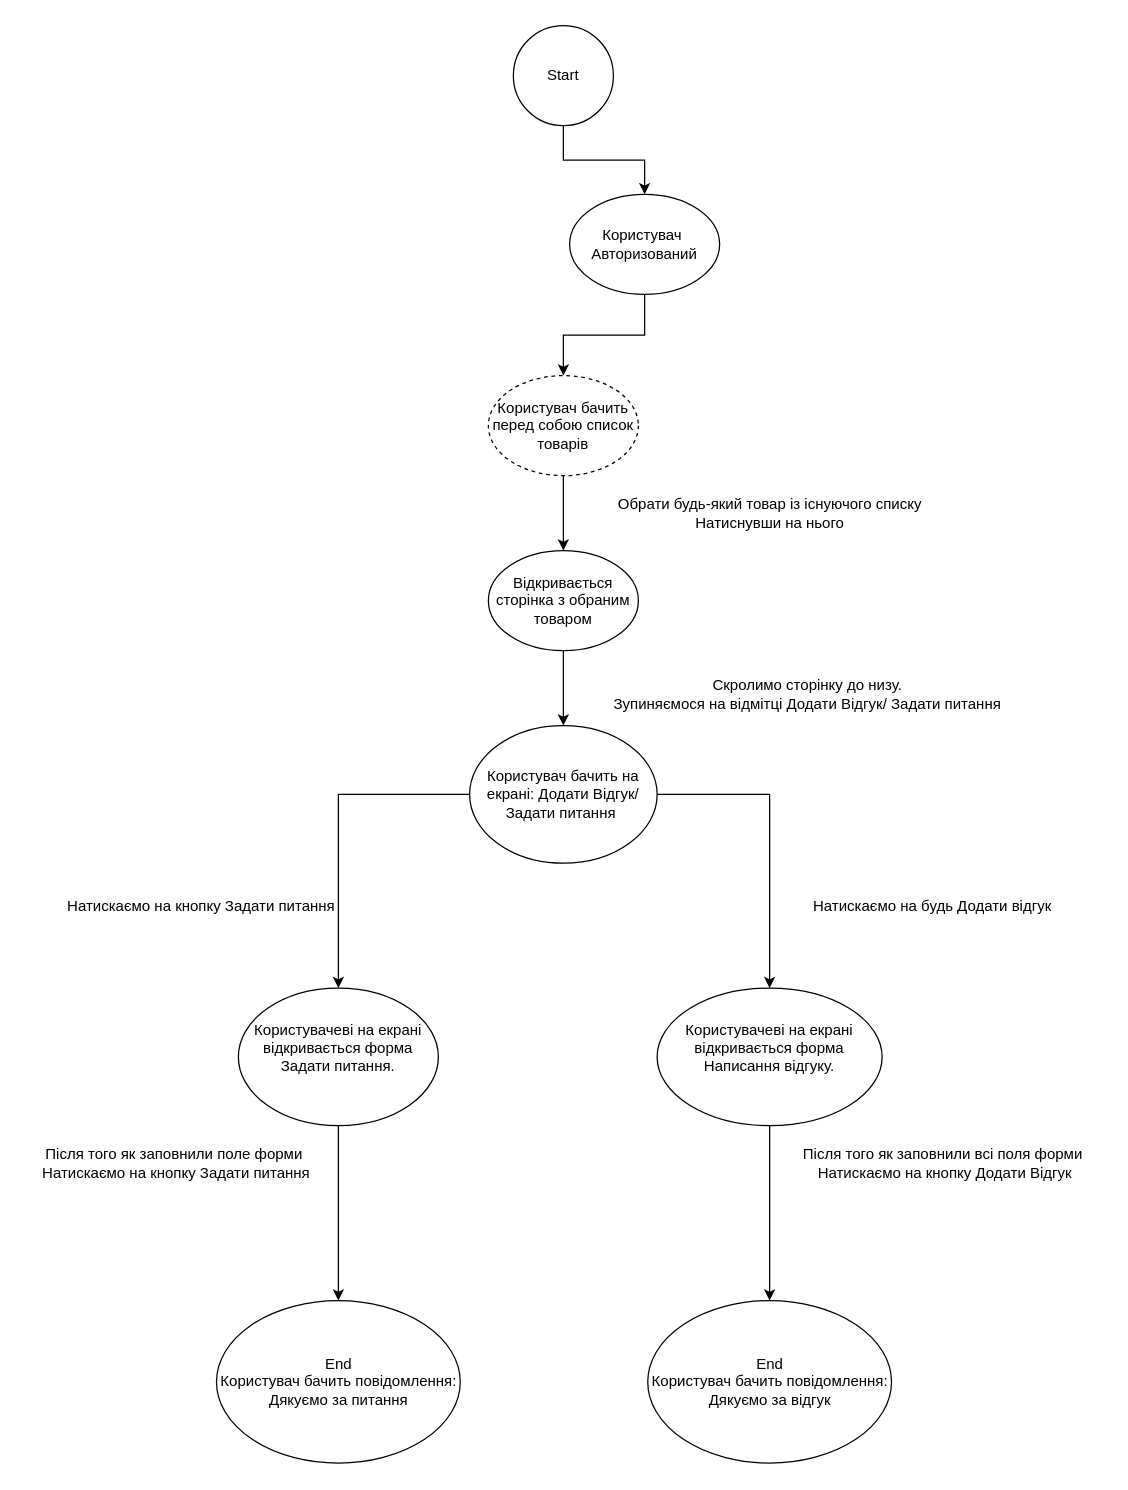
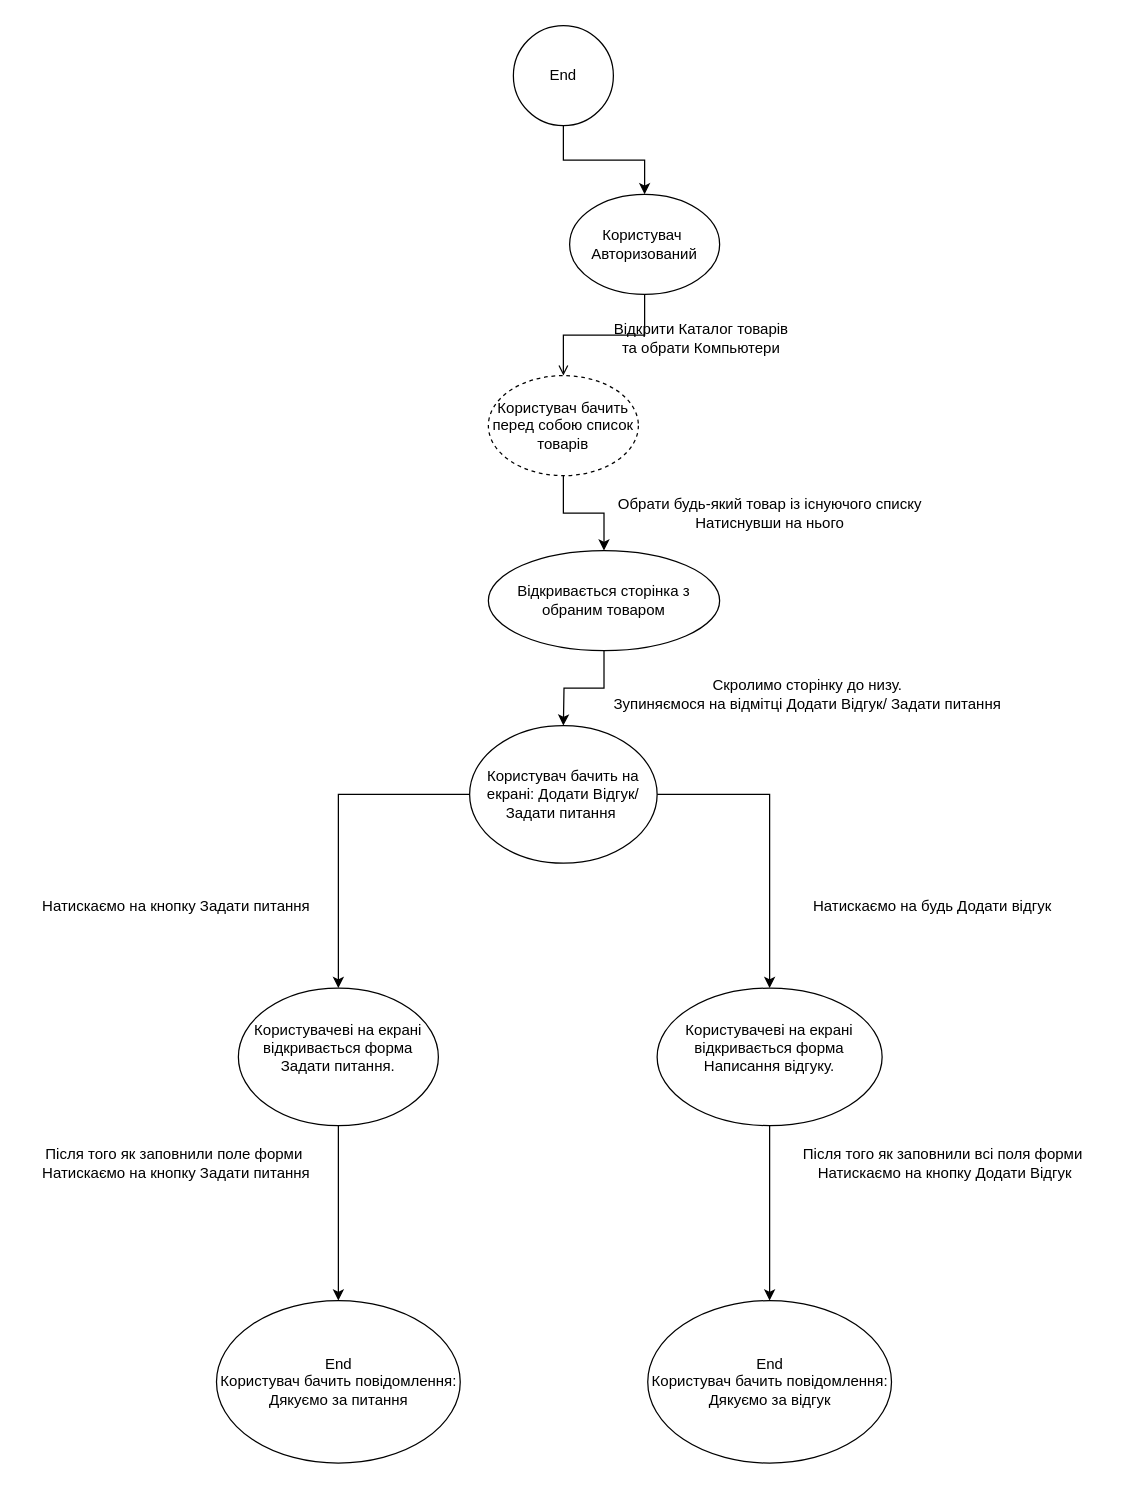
(563, 76) -> (563, 76)
none -> (701, 338)
(563, 366) -> (563, 368)
(563, 601) -> (604, 601)
(201, 907) -> (176, 907)
